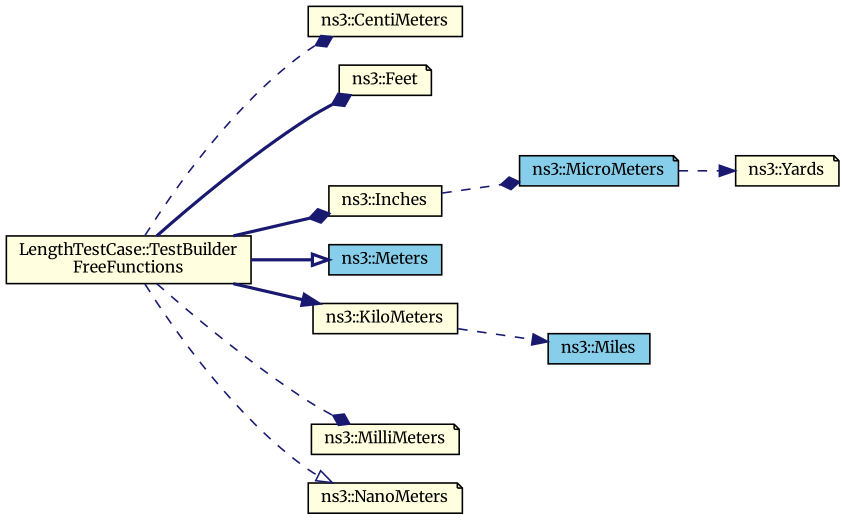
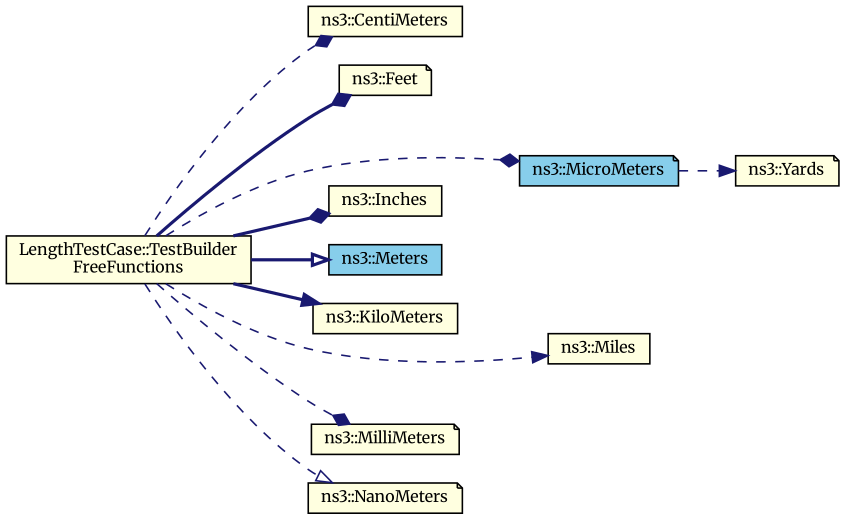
(471, 189) -> (325, 167)
(495, 334) -> (342, 355)
(599, 349) -> (599, 349)
